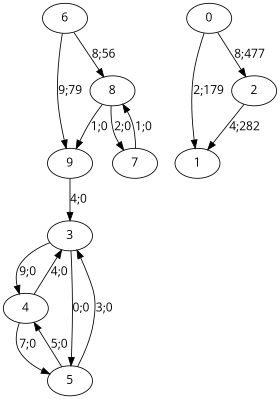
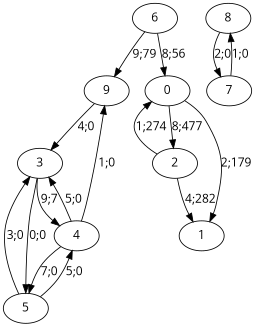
(86, 51) -> (161, 50)
(90, 122) -> (94, 168)
none -> (136, 133)
(28, 272) -> (50, 200)
(60, 272) -> (74, 200)
